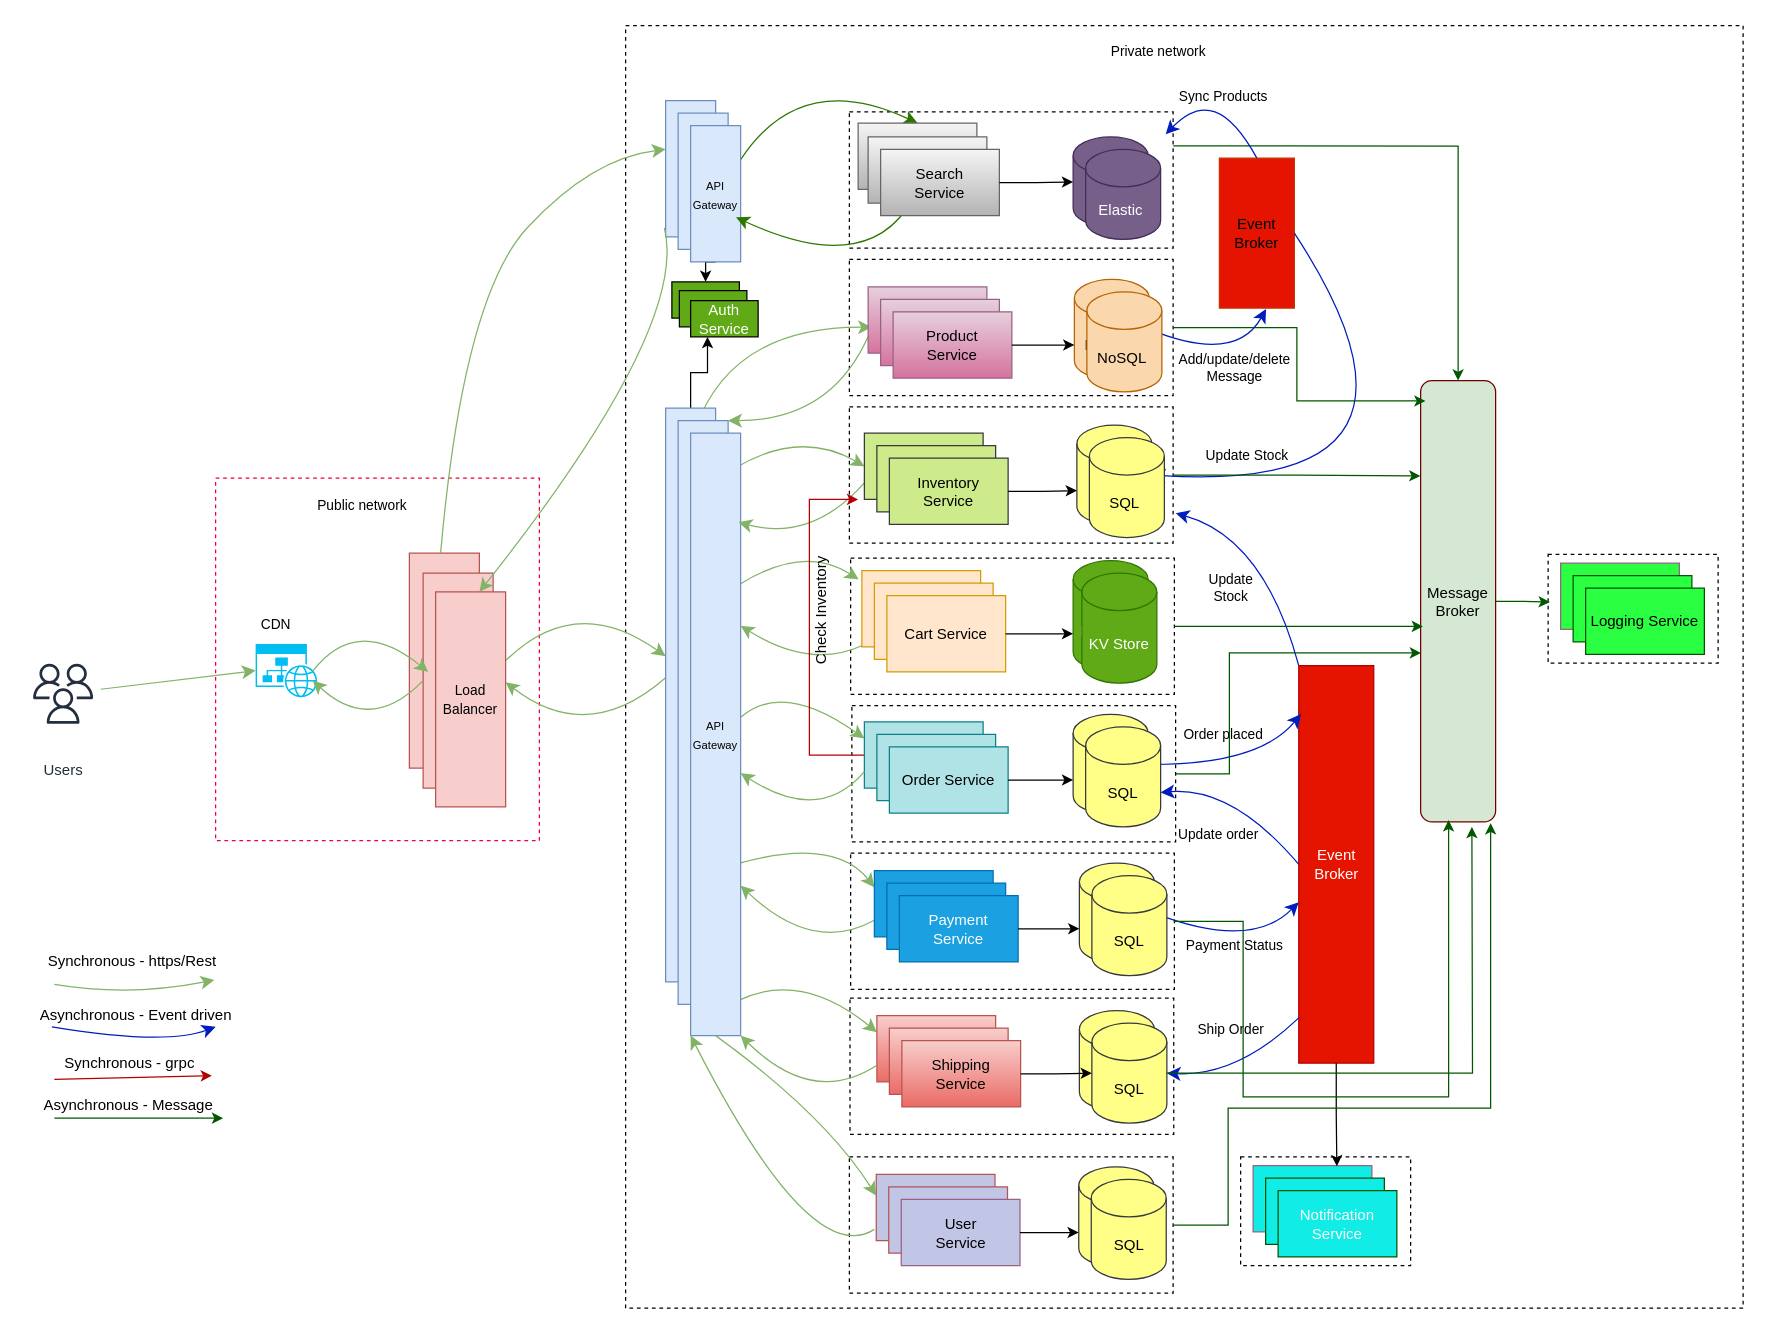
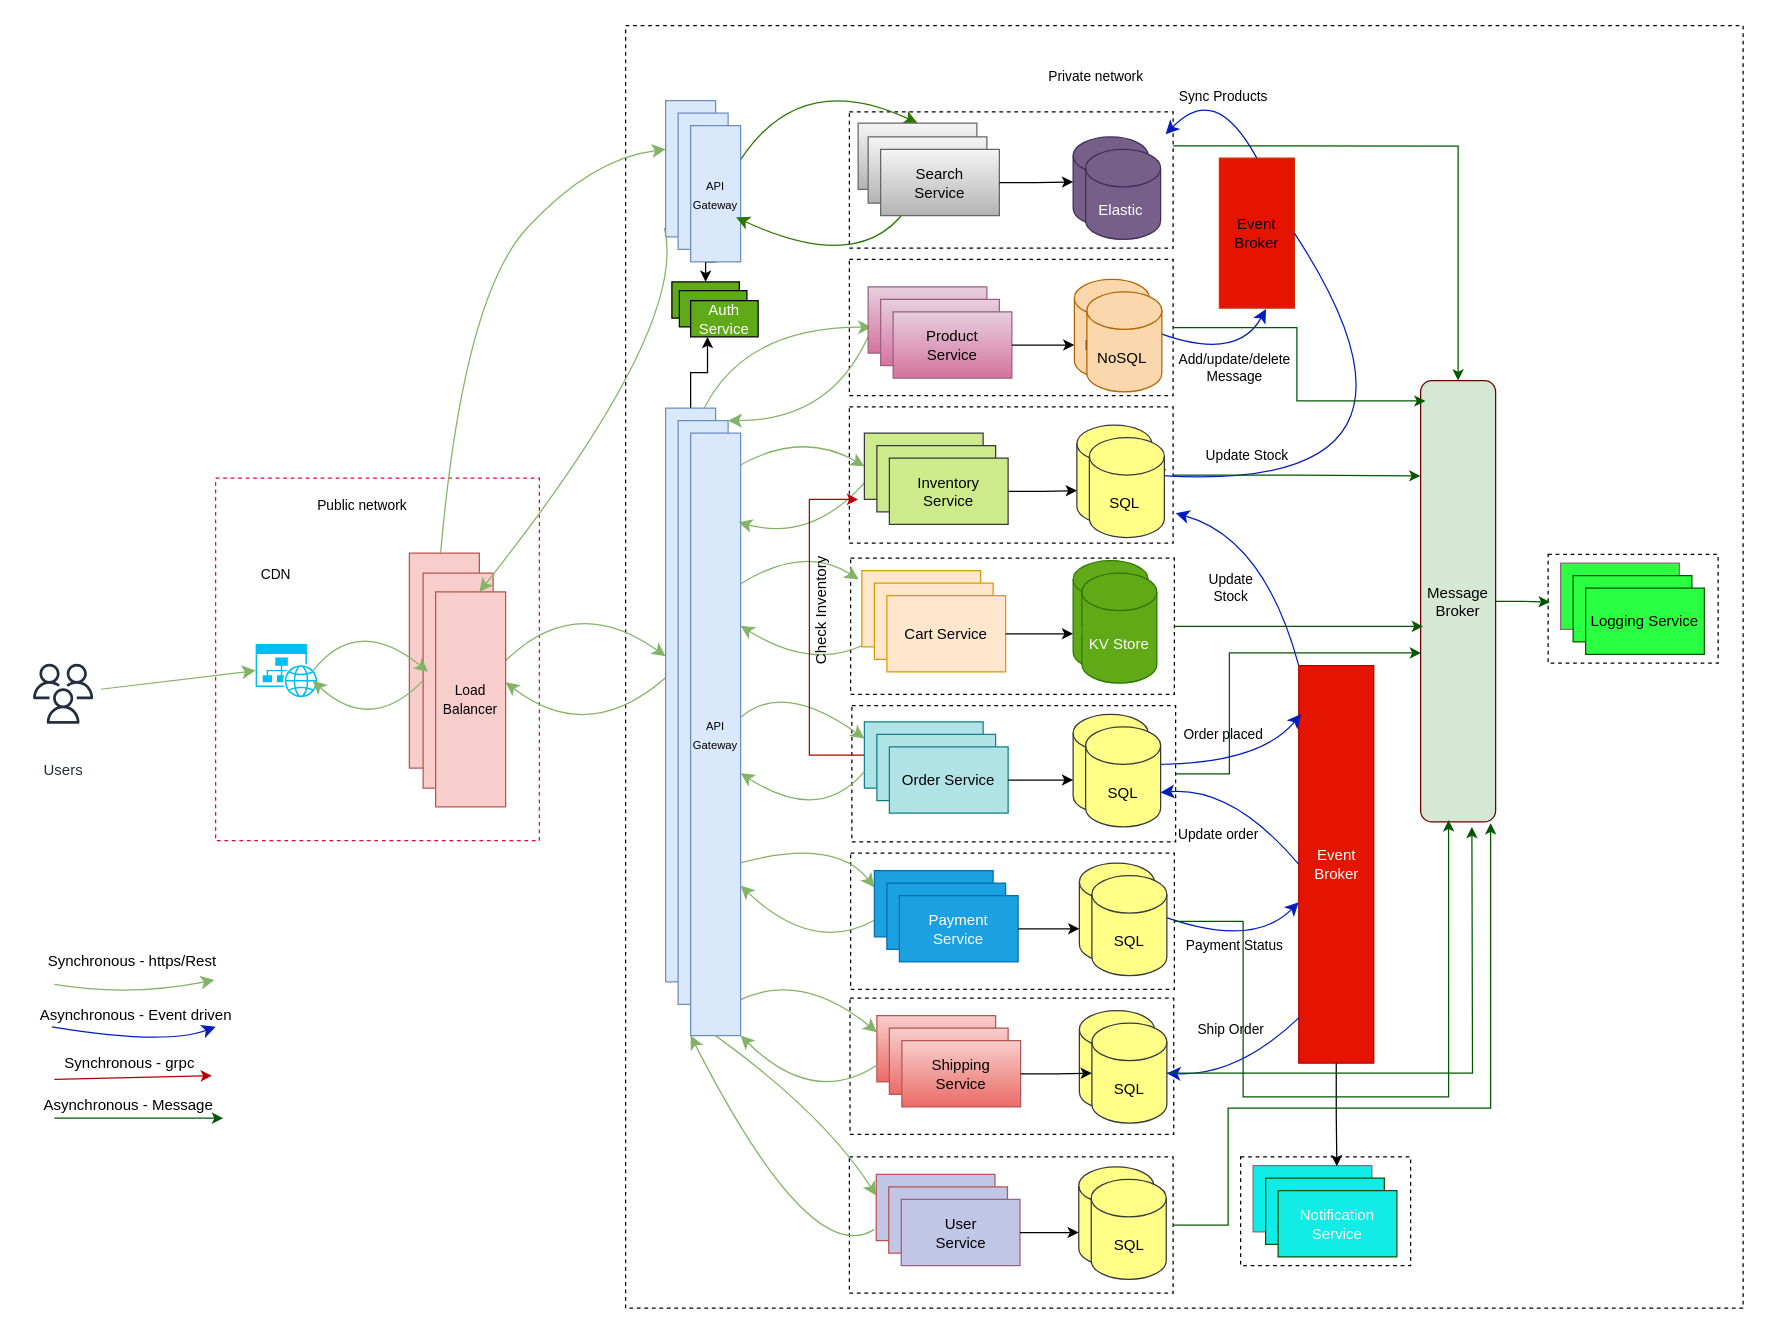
(1158, 51) -> (1096, 76)
(276, 622) -> (276, 572)
